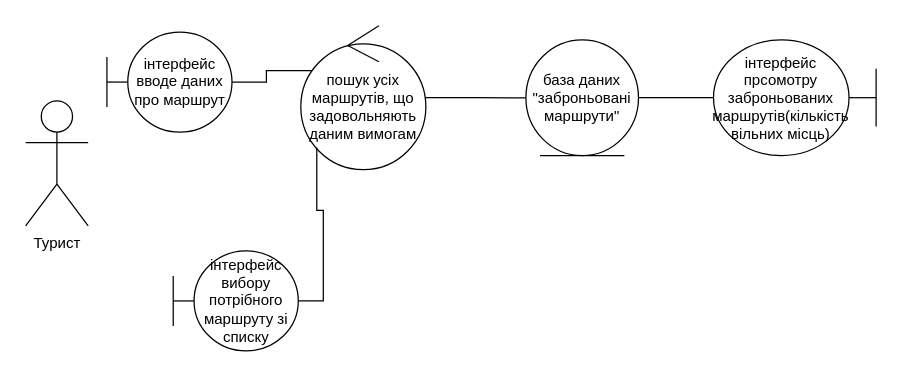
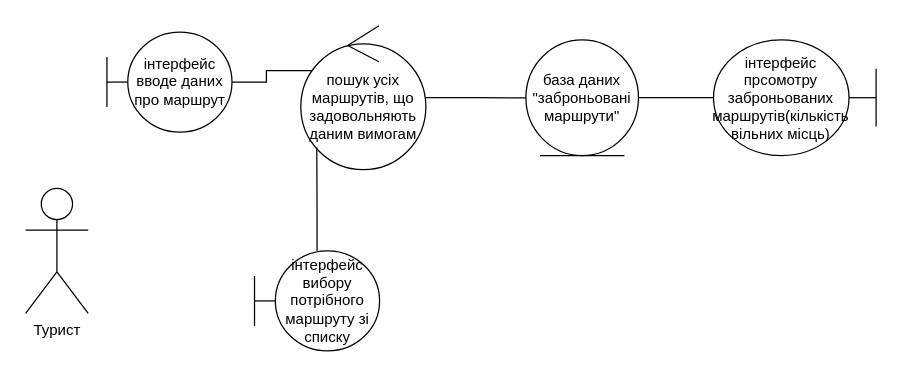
(57, 163) -> (57, 251)
(236, 301) -> (317, 301)
